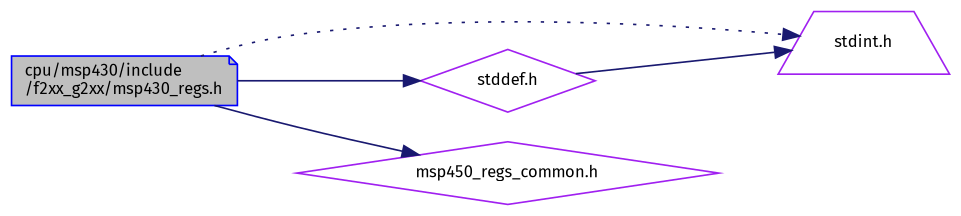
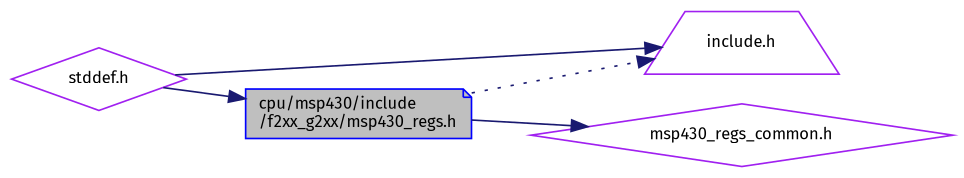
(864, 43) -> (742, 43)
(320, 81) -> (196, 92)
(508, 173) -> (742, 135)
